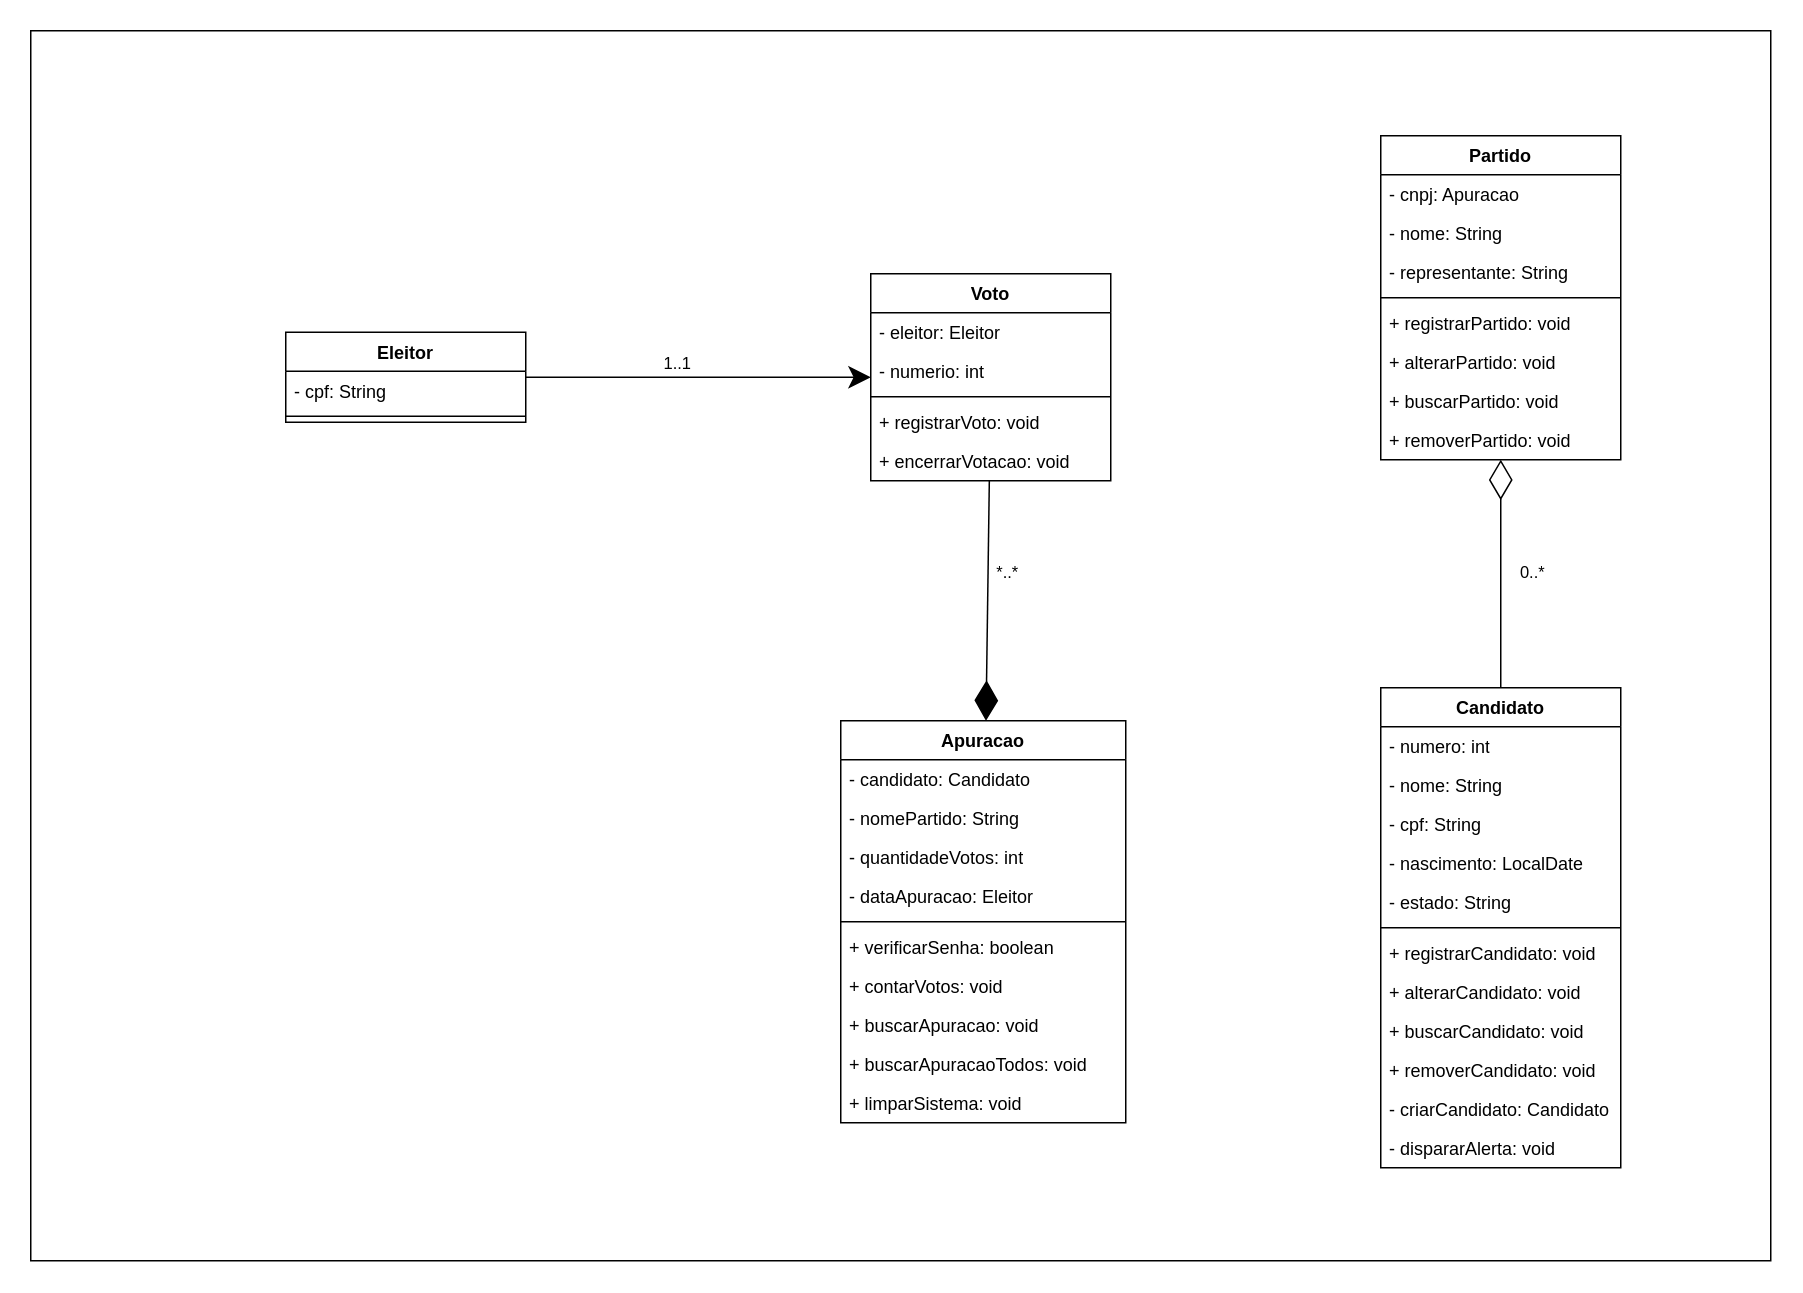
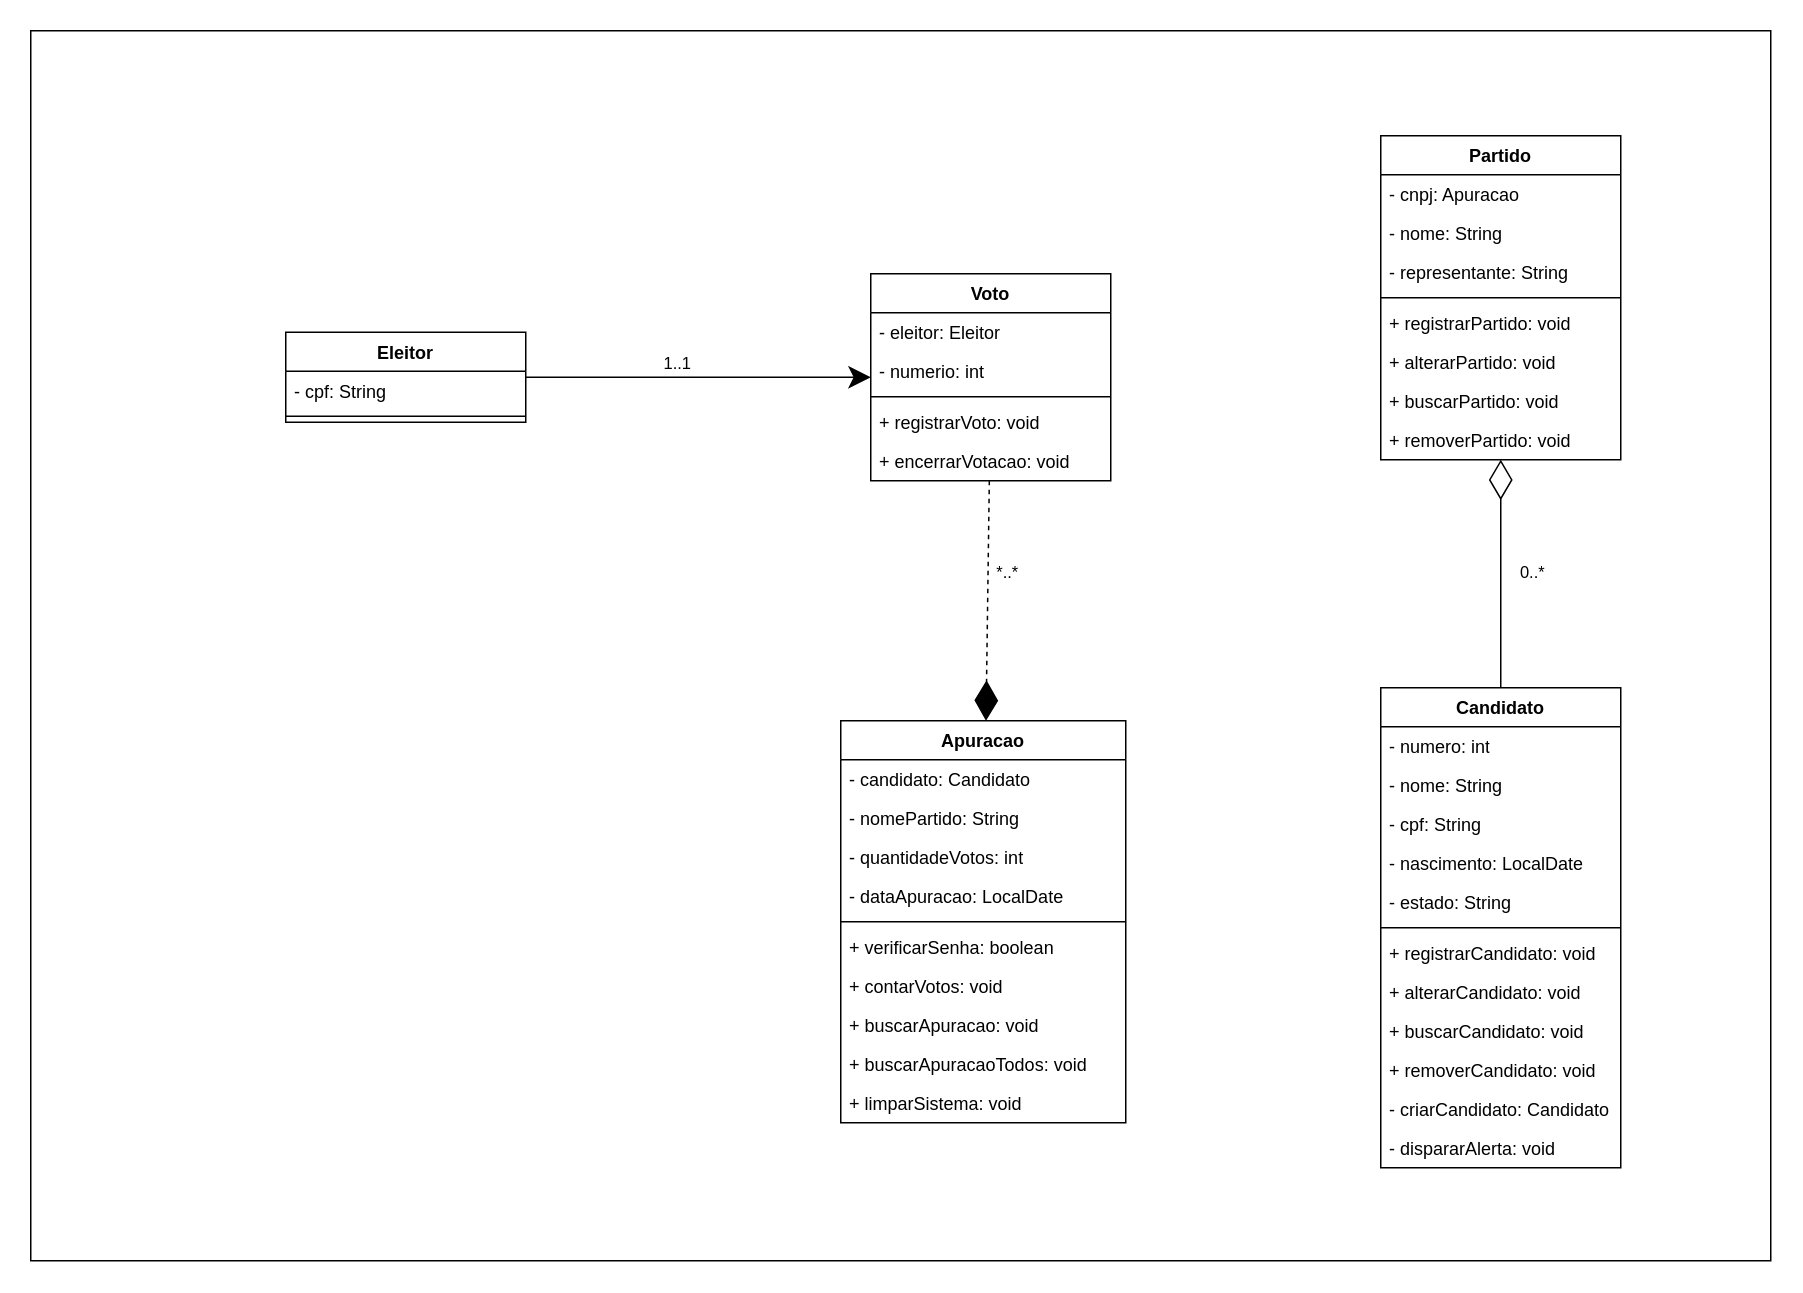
(988, 581) -> (988, 581)
(954, 898) -> (966, 898)
